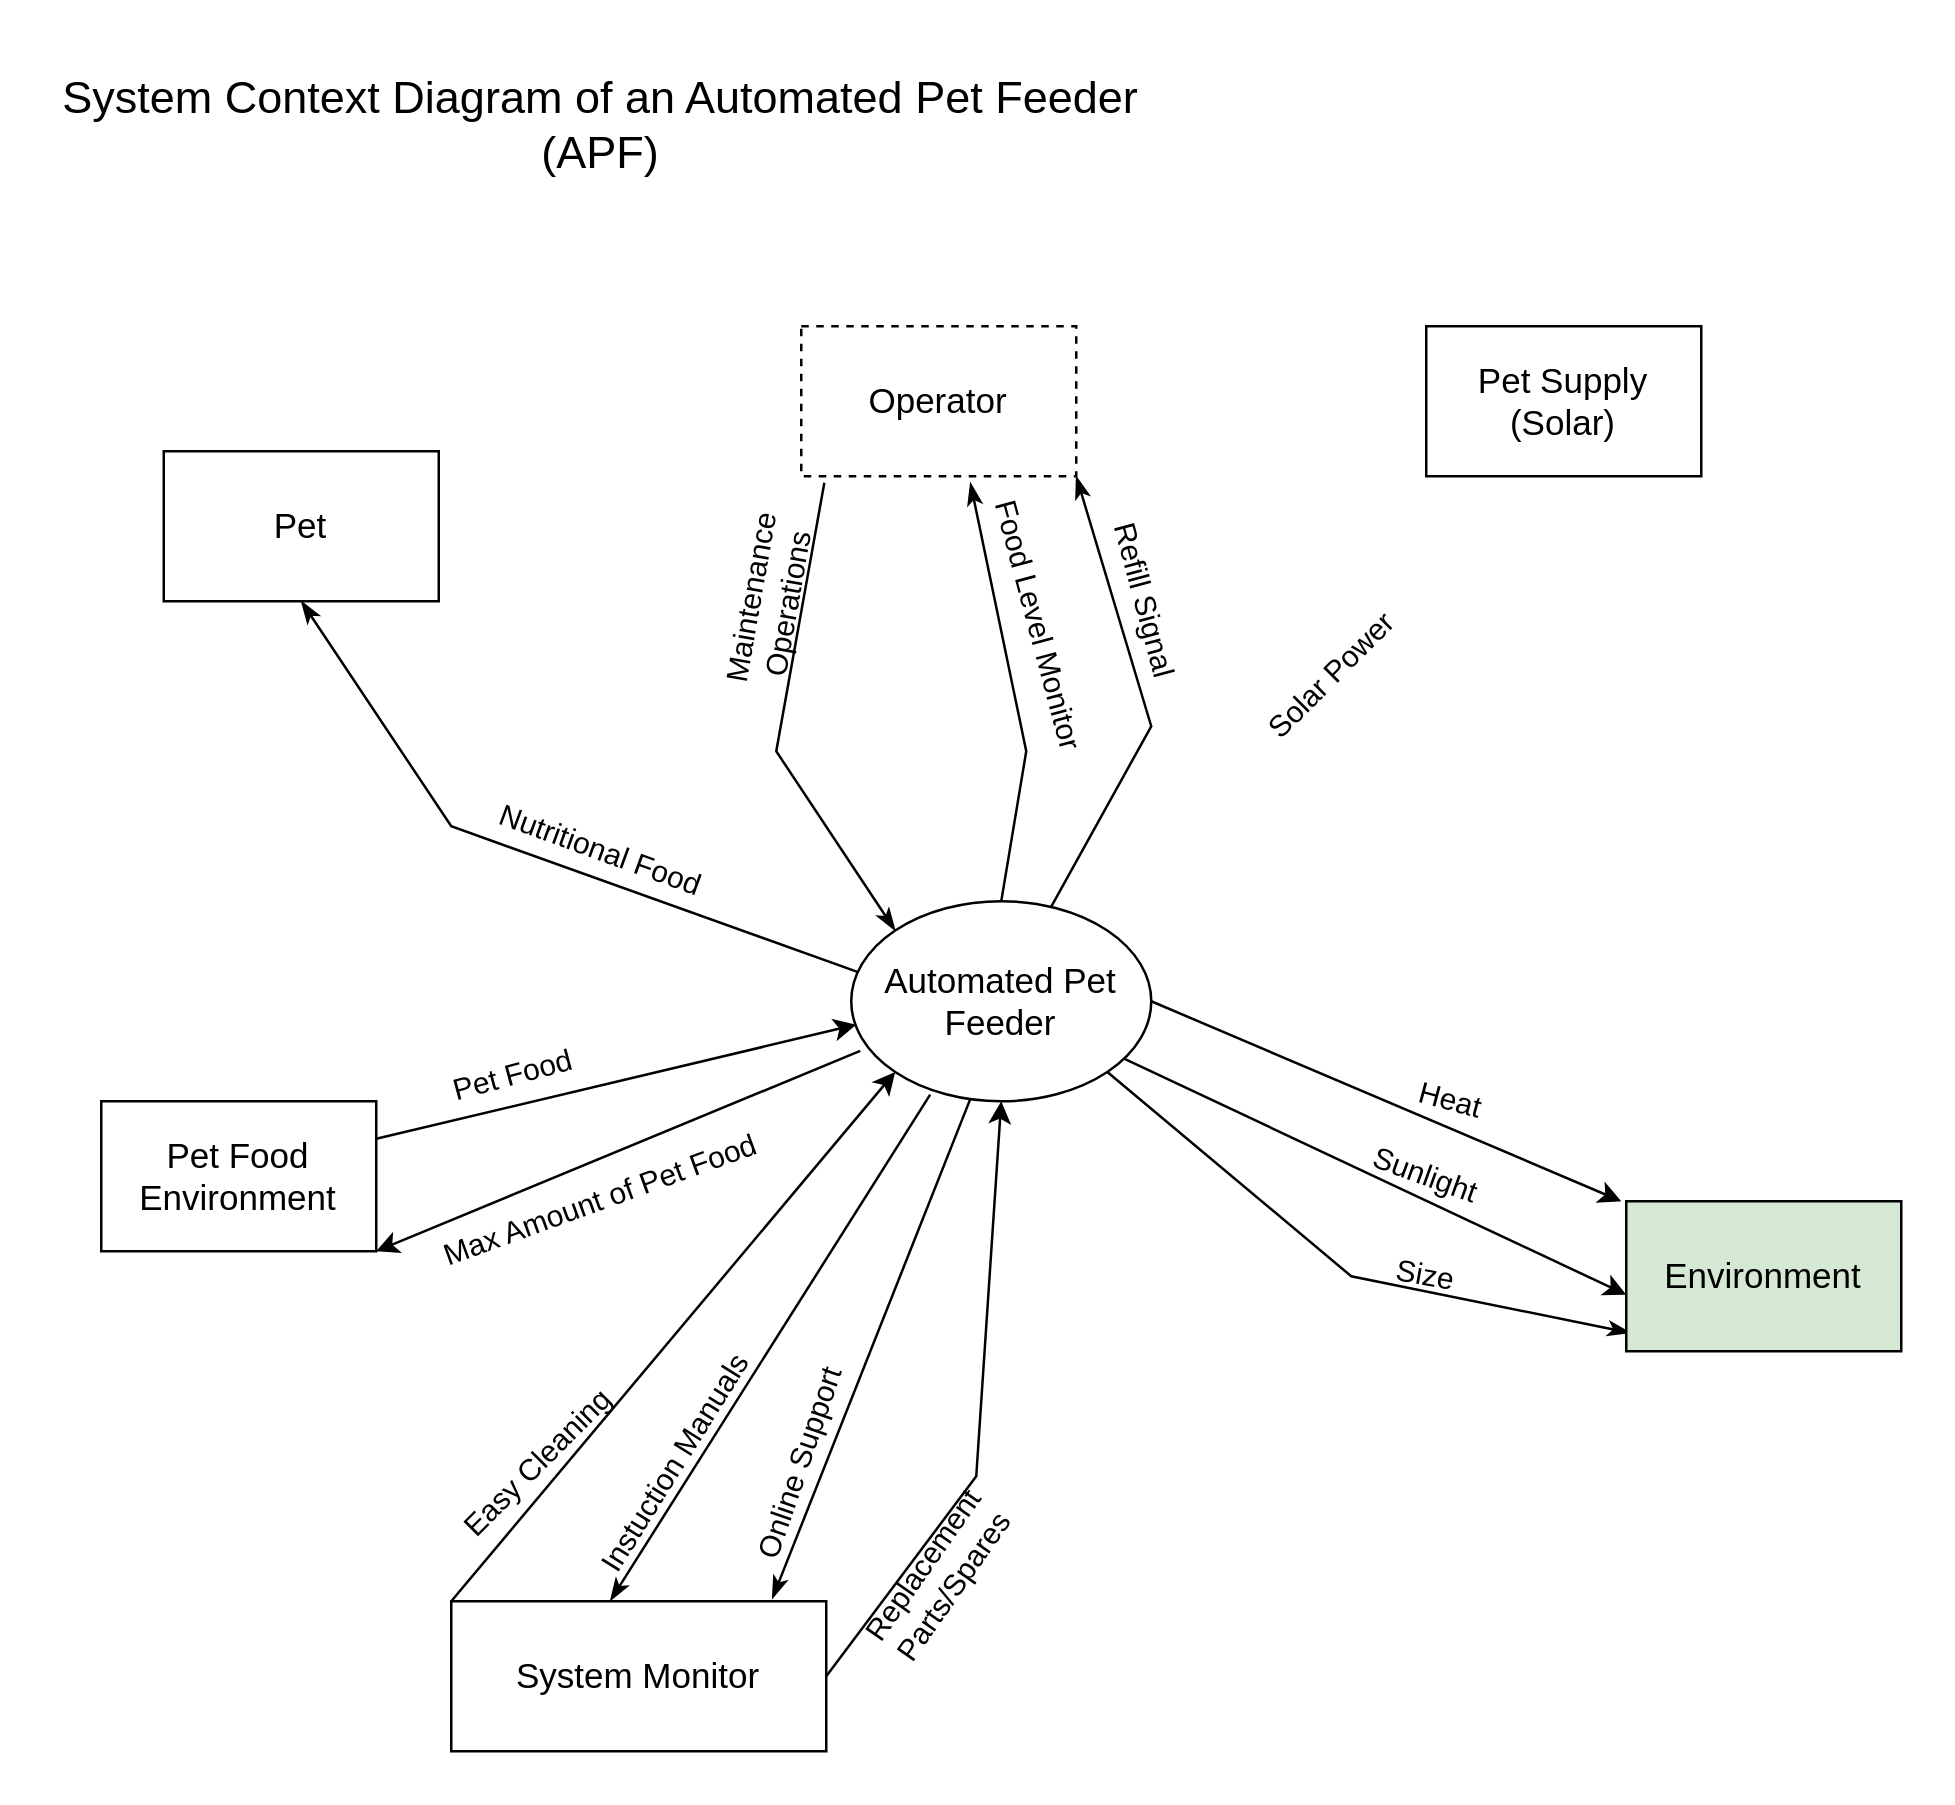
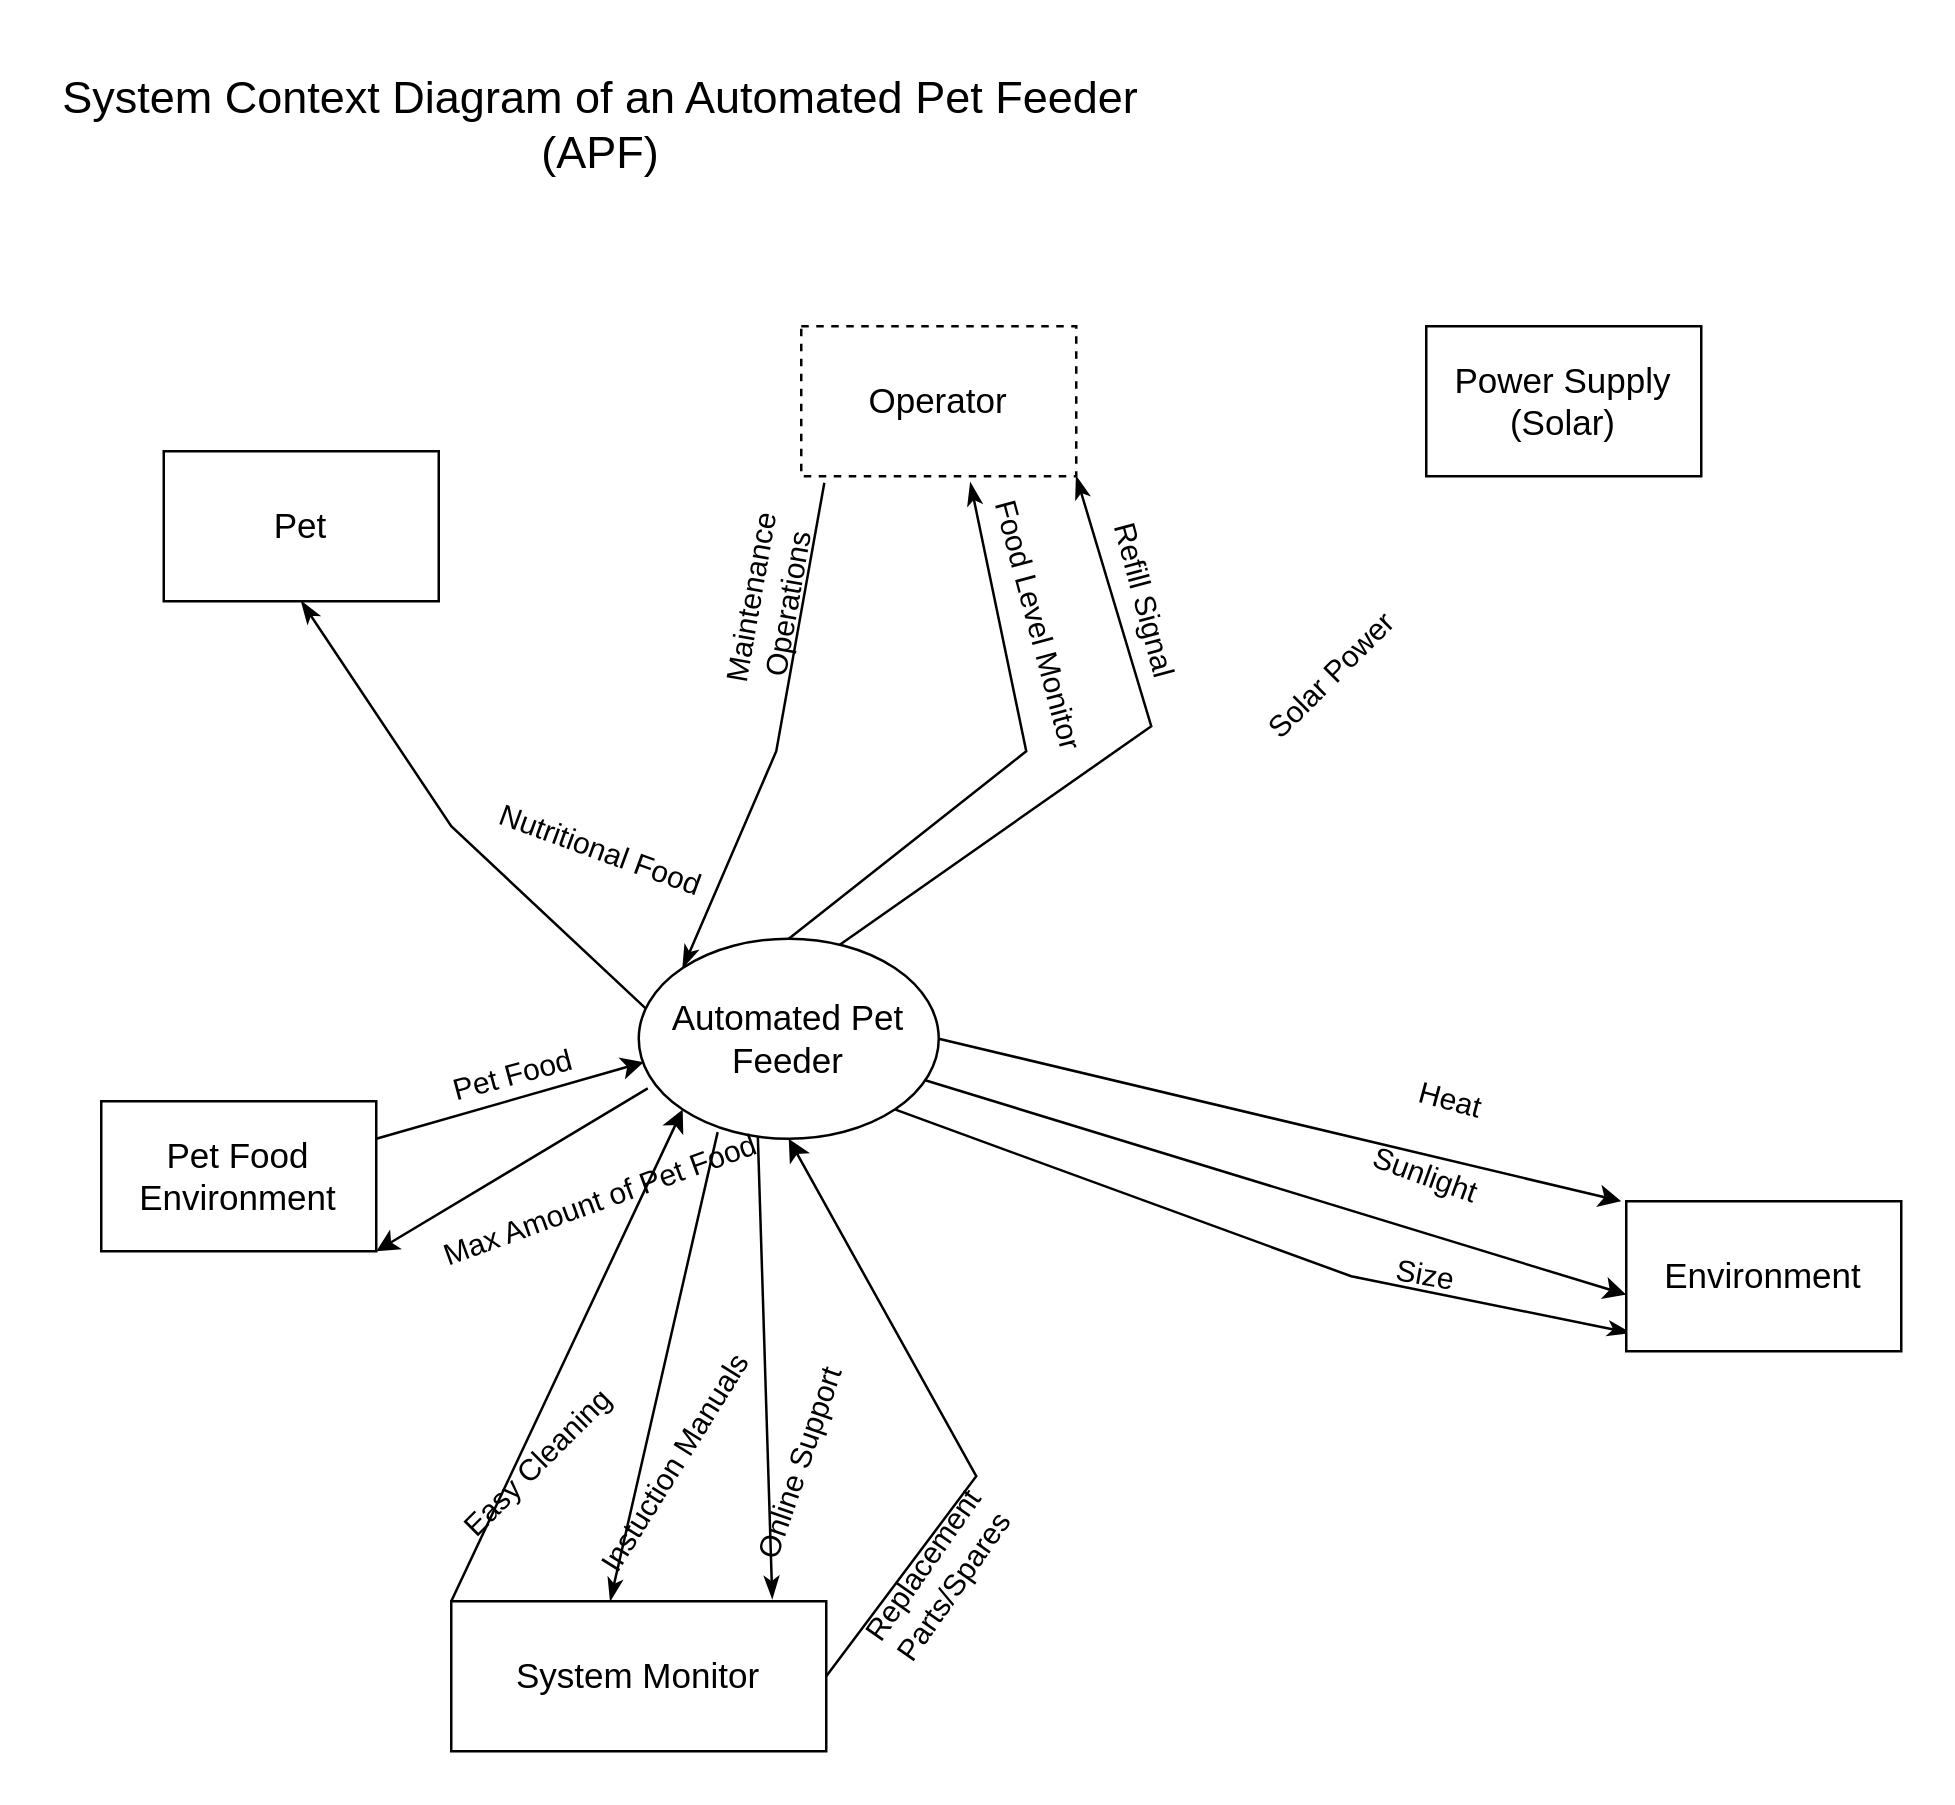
(1564, 401) -> (1564, 401)
(1001, 1001) -> (789, 1039)
(1764, 1276) -> (1764, 1276)
